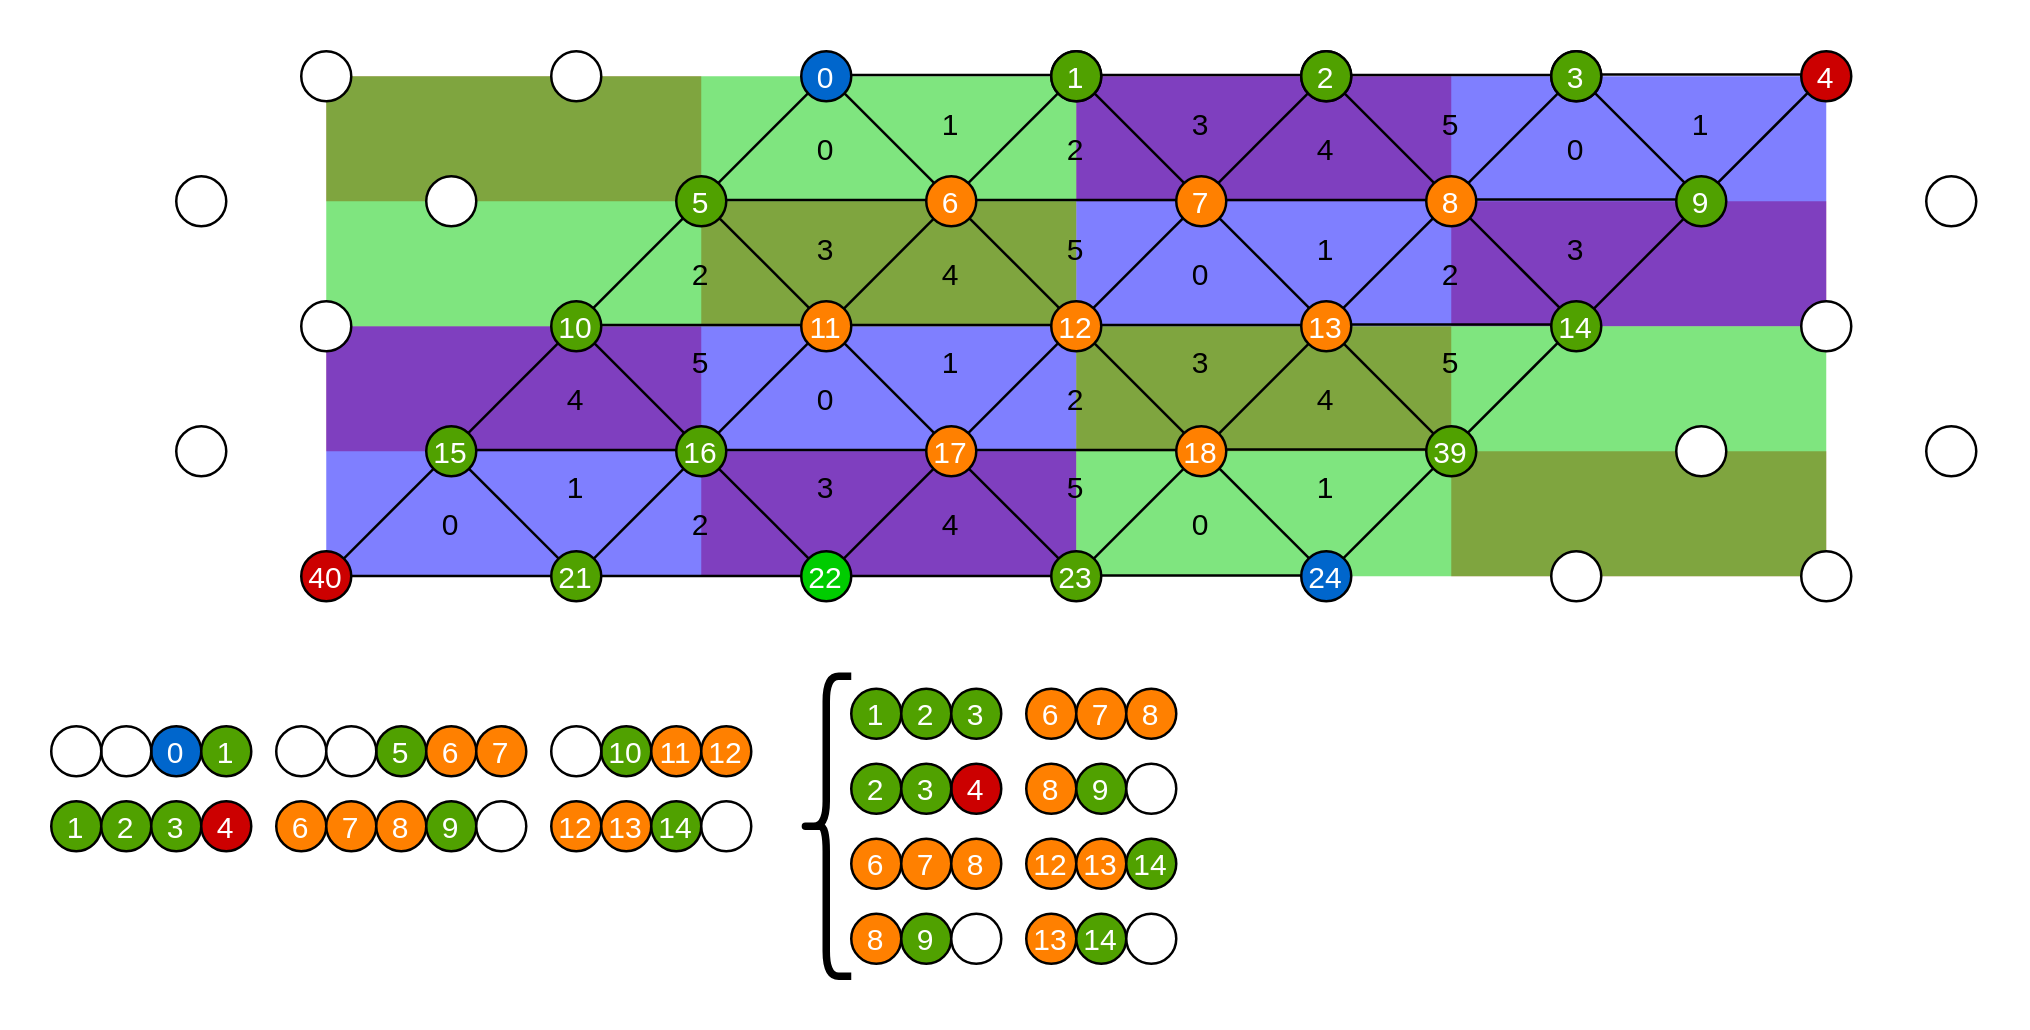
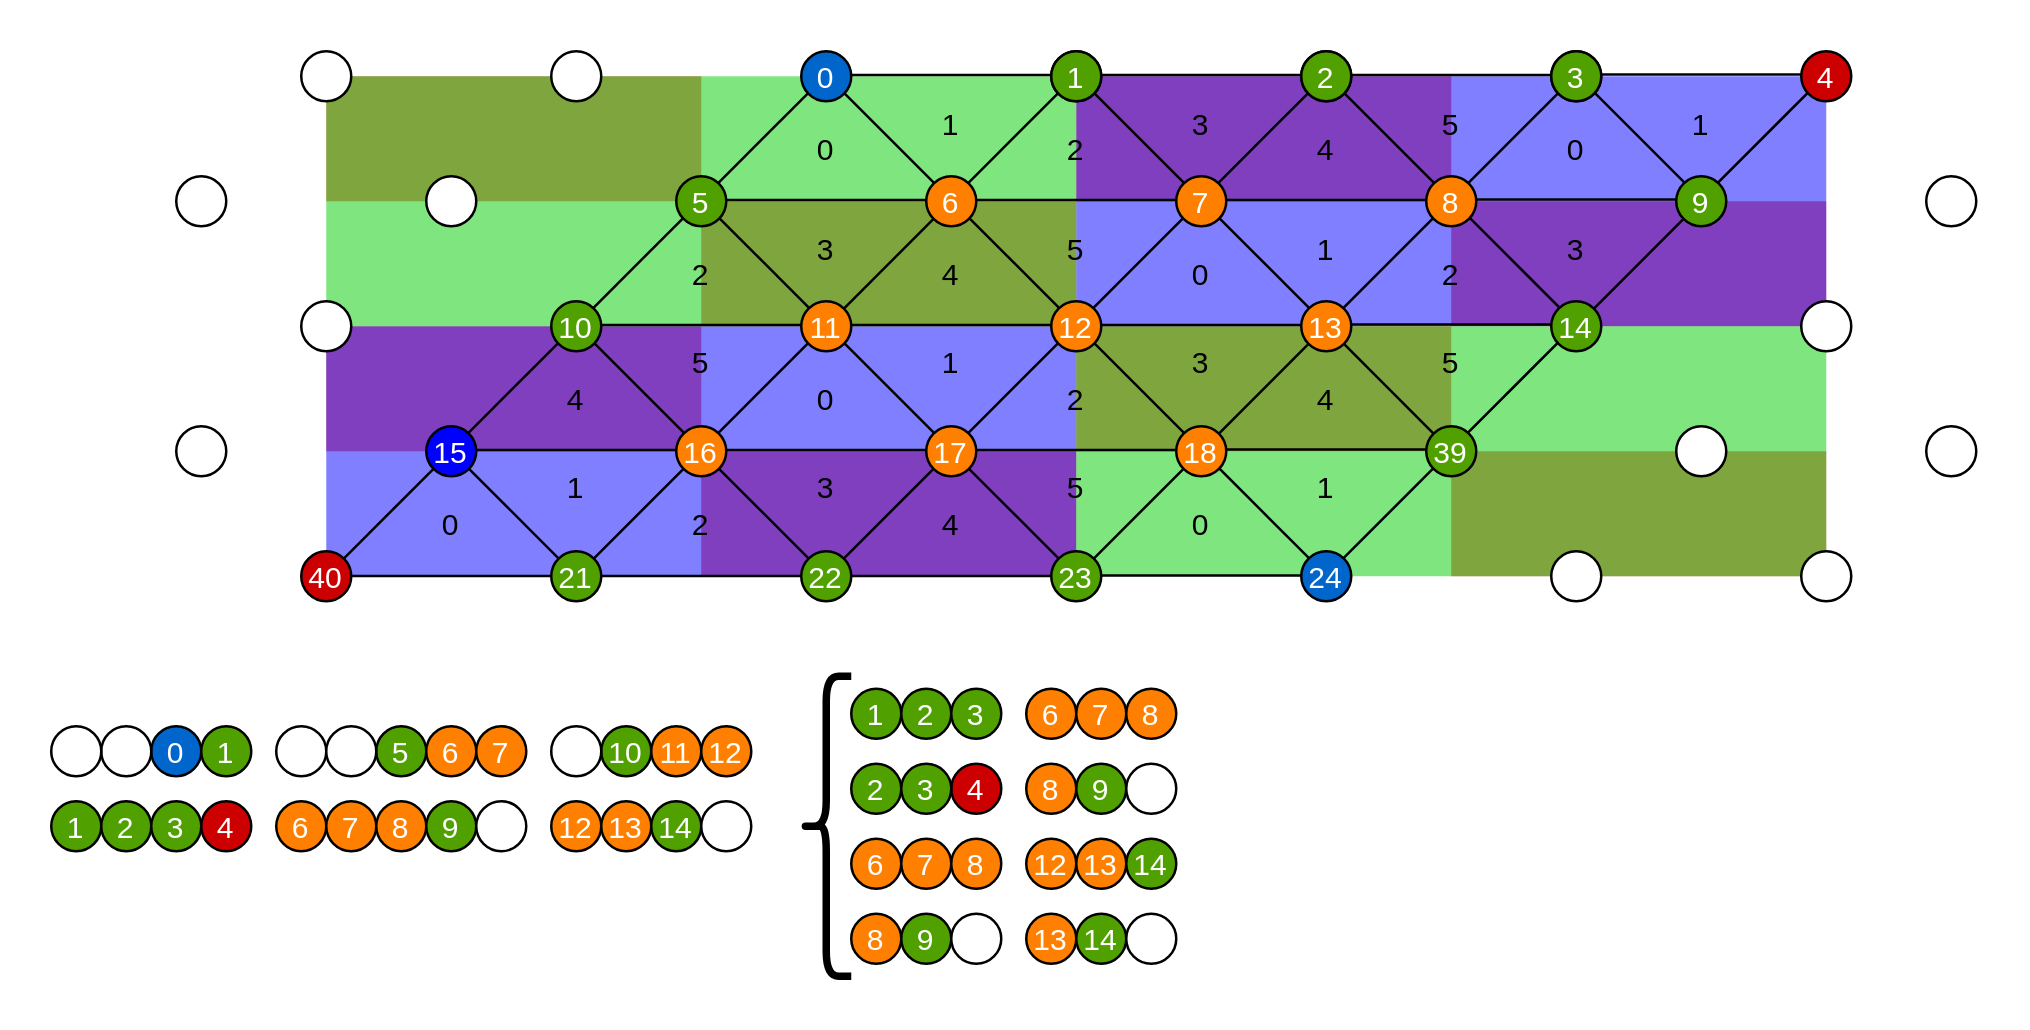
(451, 451) -> (451, 451)
(701, 451) -> (701, 451)
(826, 576) -> (826, 576)
